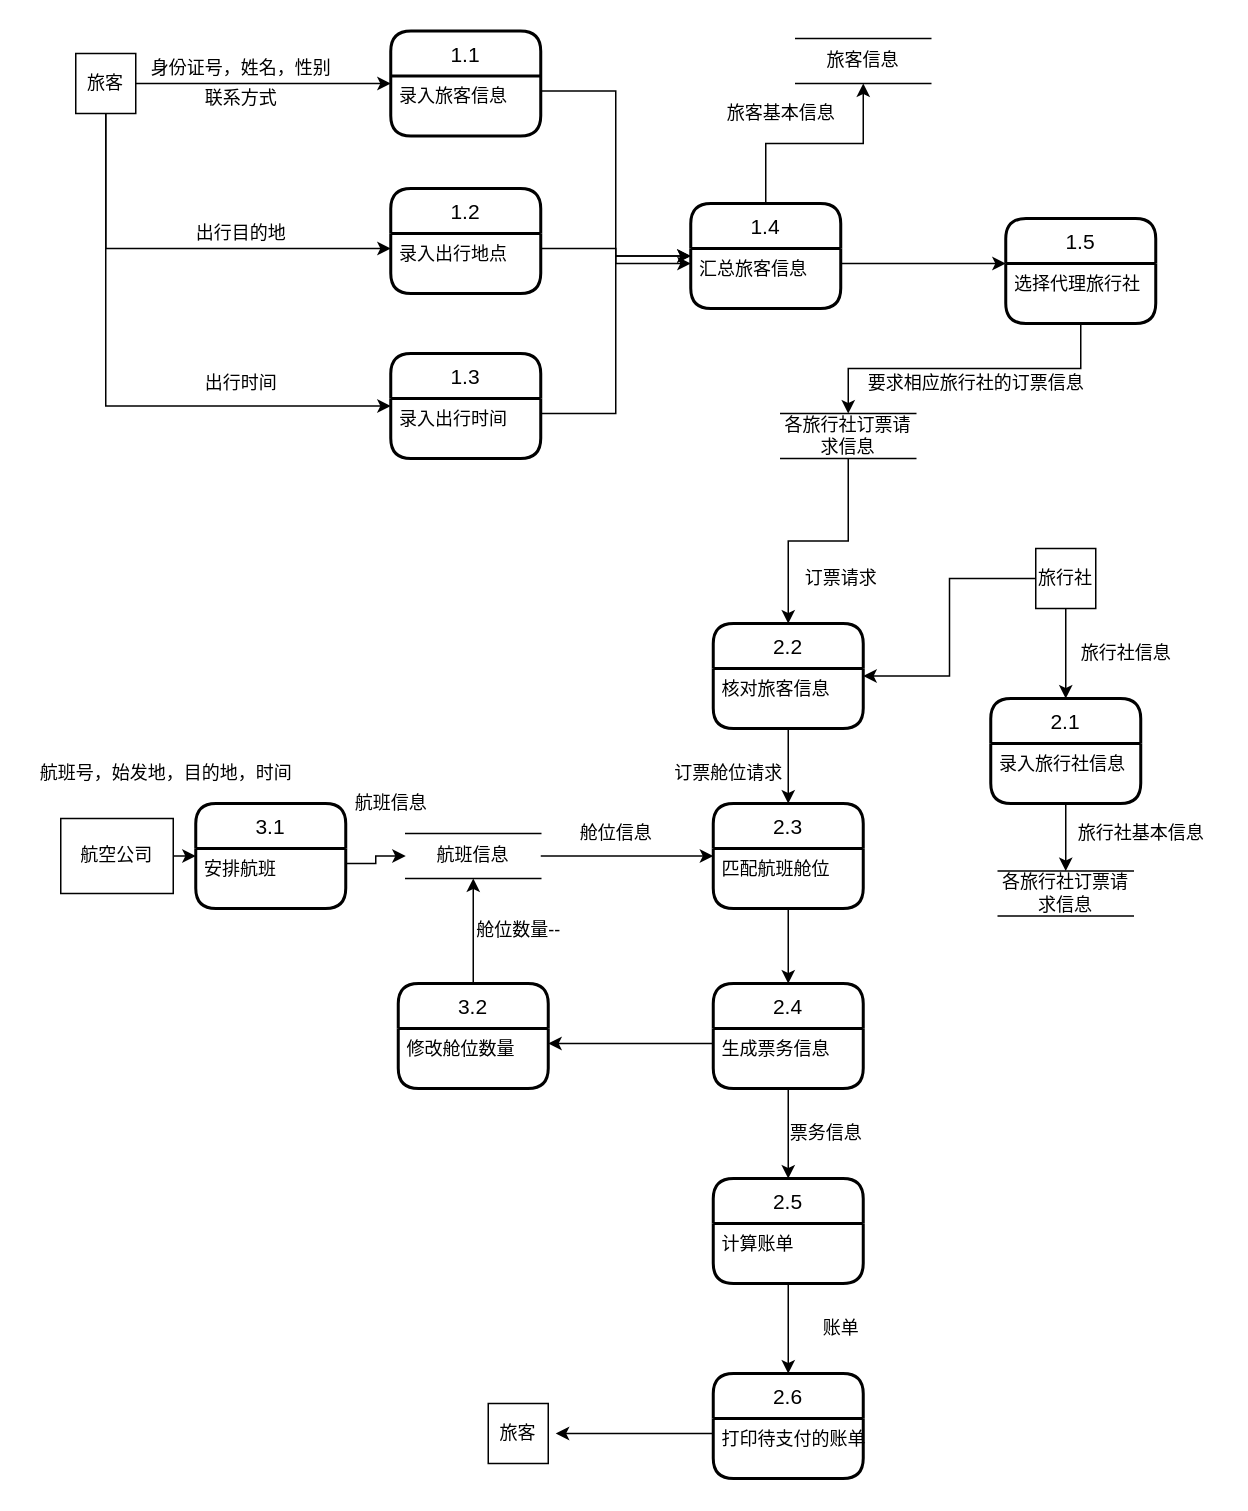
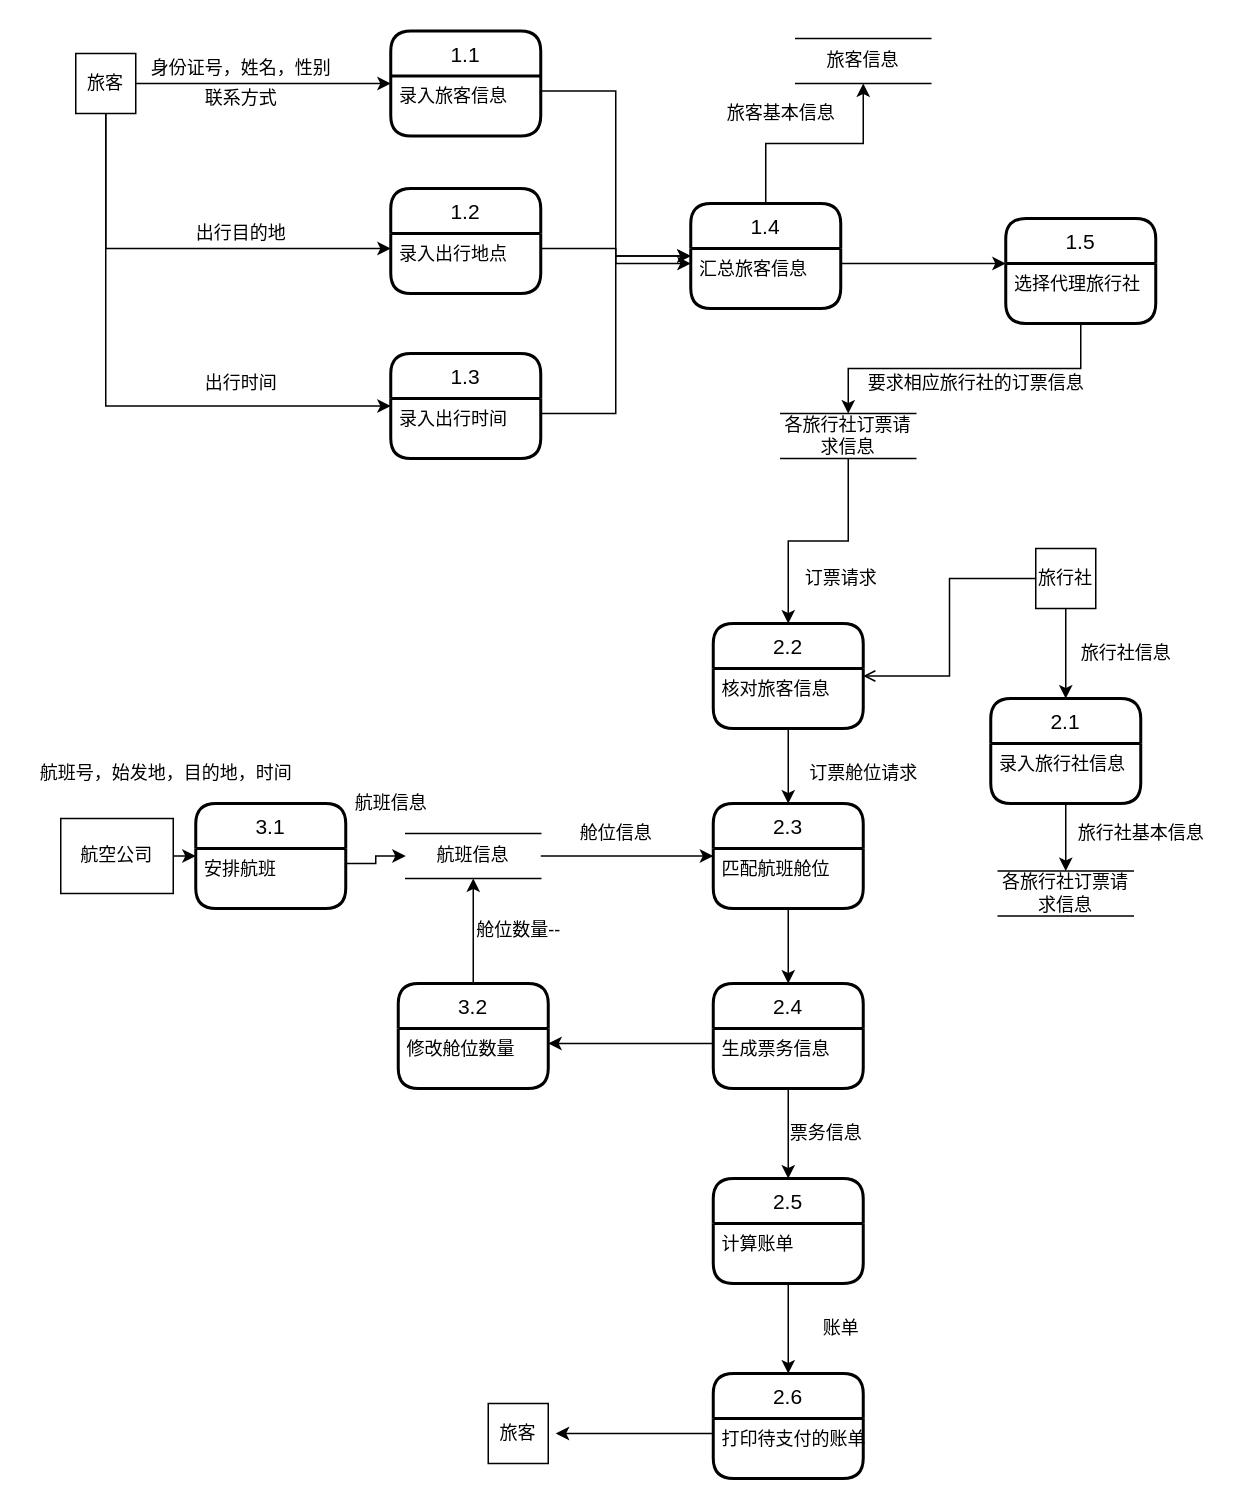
(875, 676) -> (872, 676)
(728, 773) -> (863, 773)
